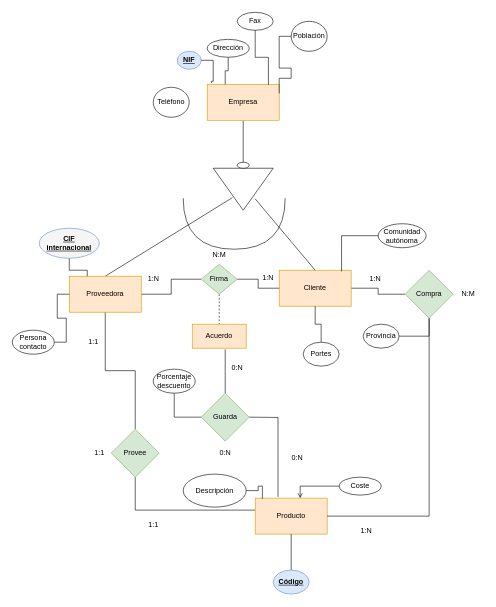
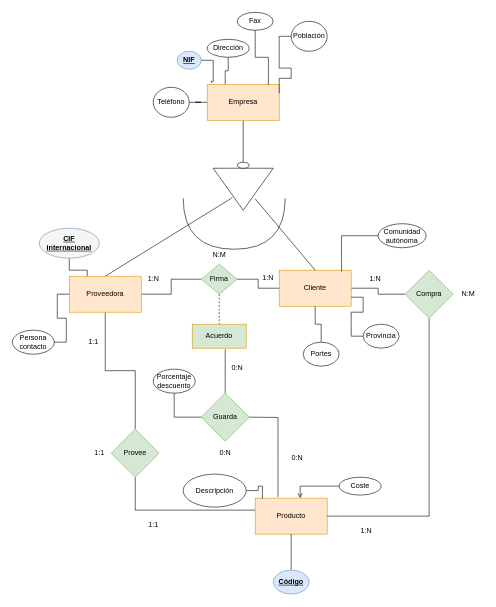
none -> (198, 102)
(219, 336) -> (219, 336)
(413, 336) -> (352, 312)
